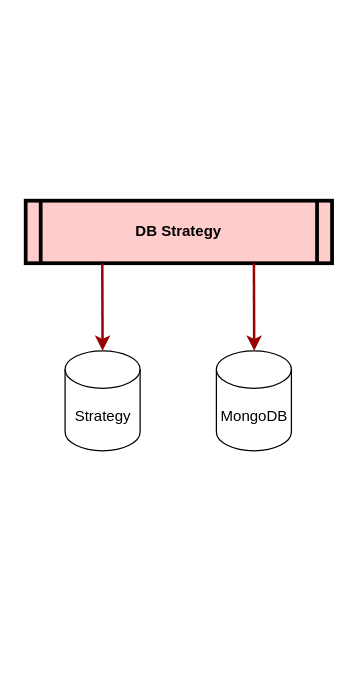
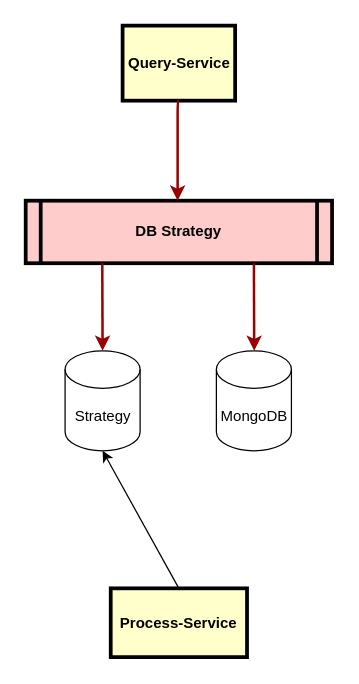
none -> (179, 63)
none -> (178, 145)
none -> (143, 523)
none -> (179, 623)
